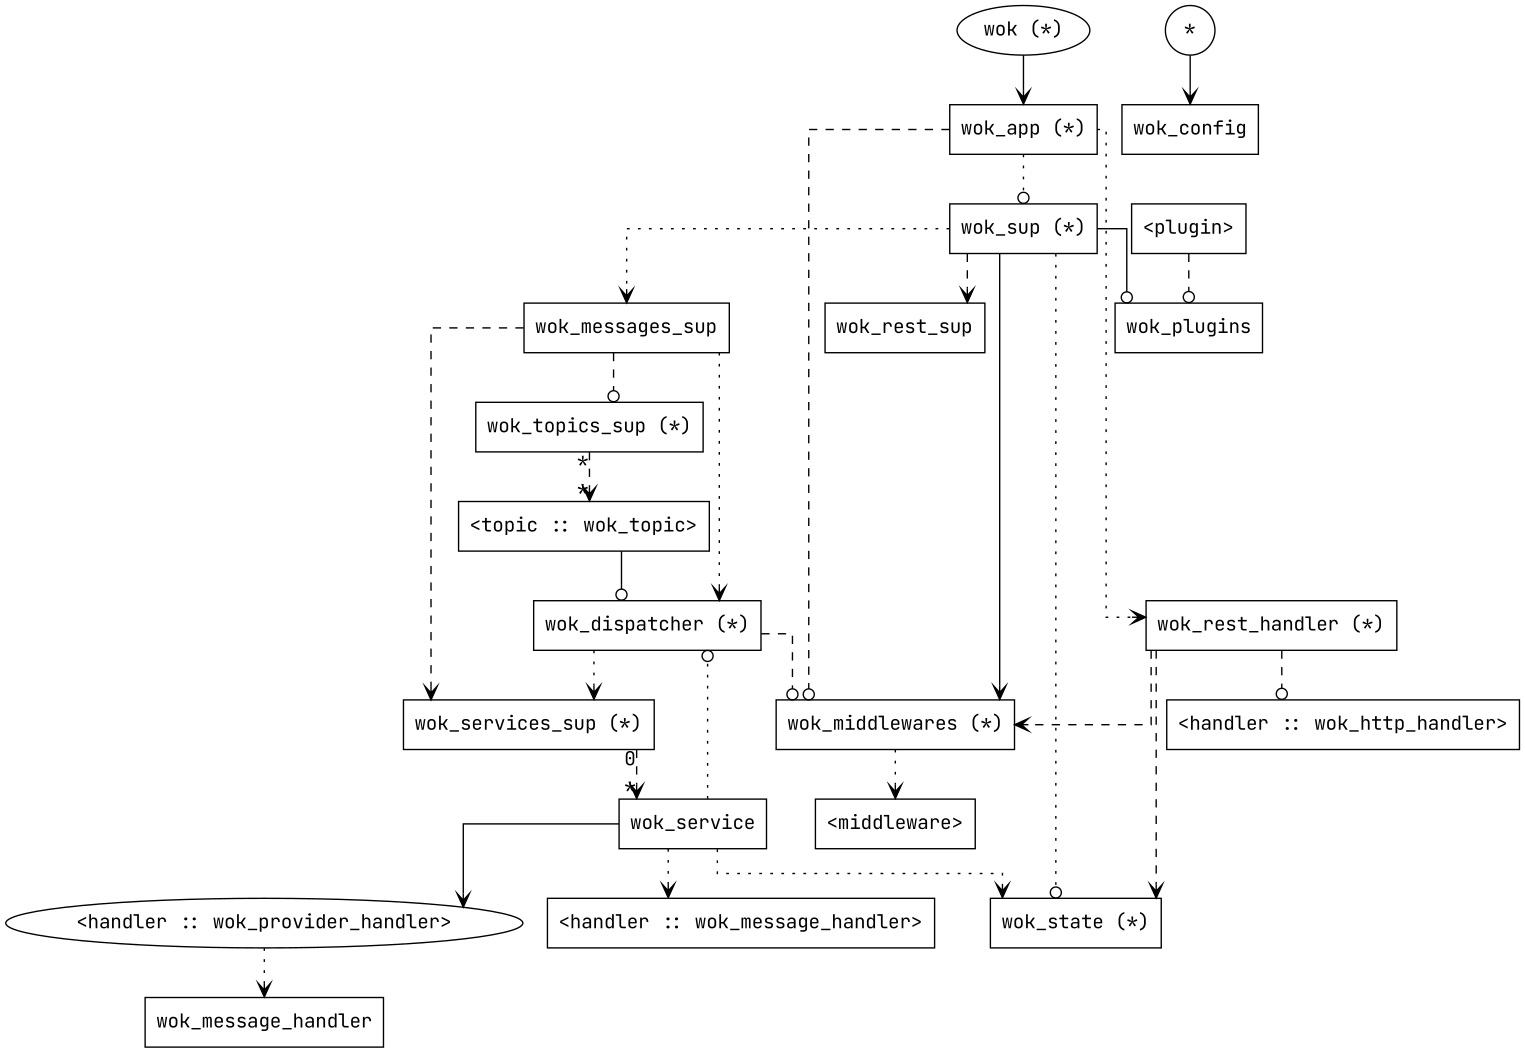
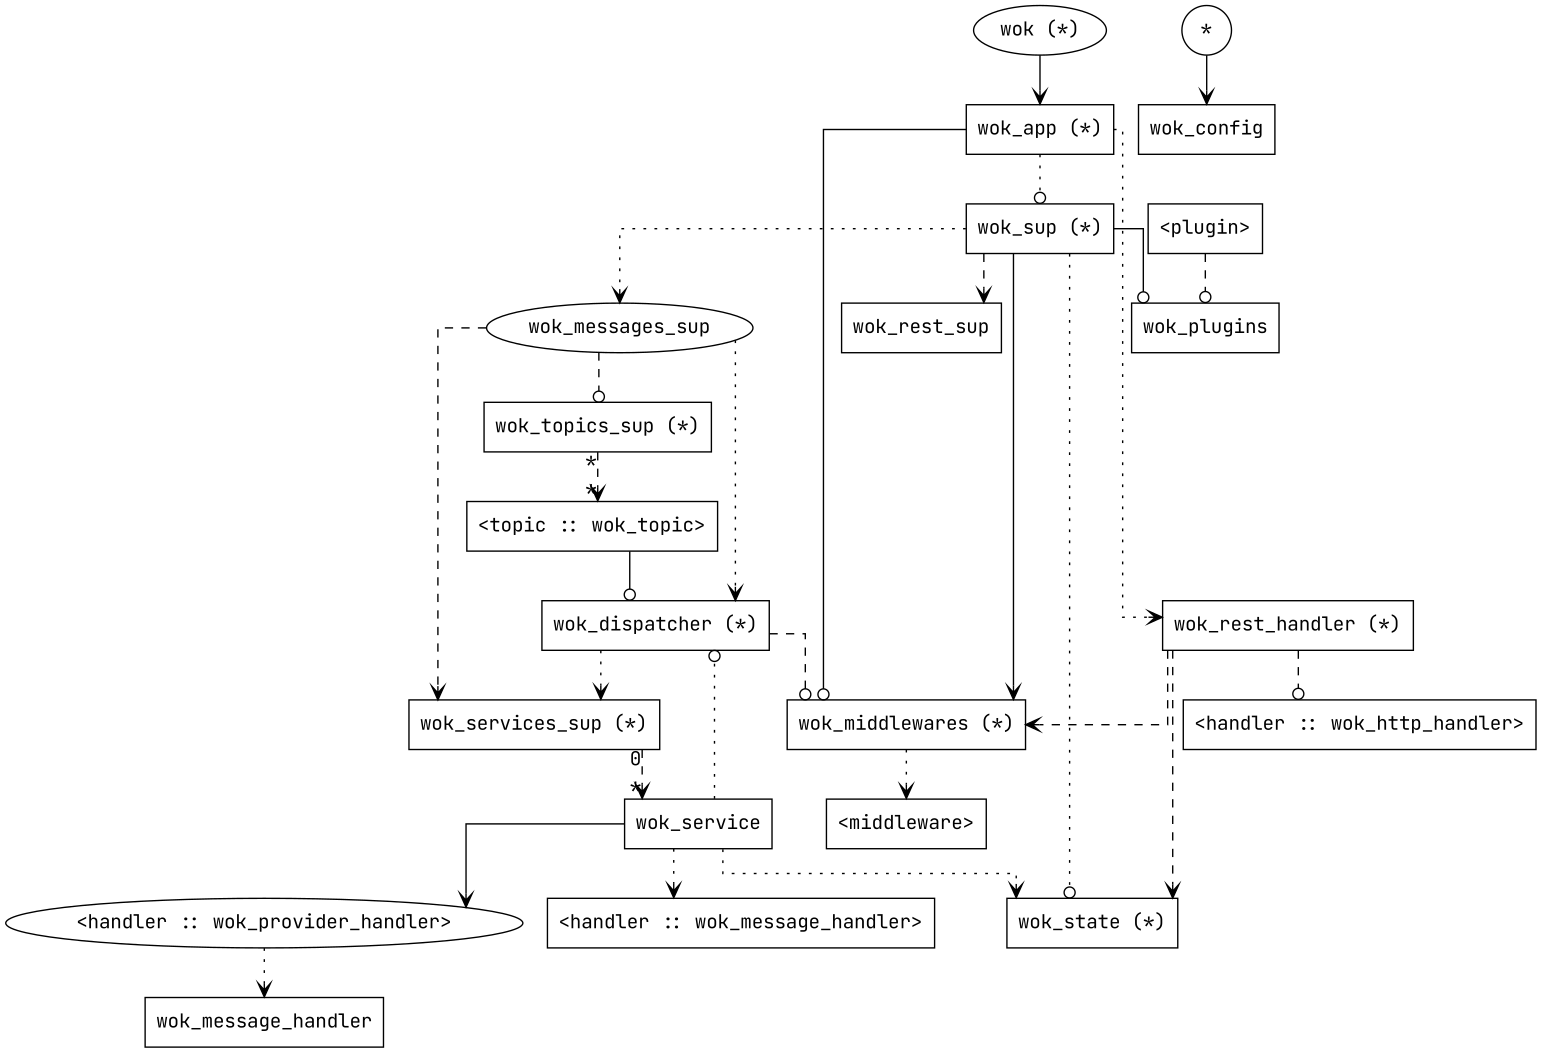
(627, 328) -> (620, 328)
(809, 339) -> (823, 338)
